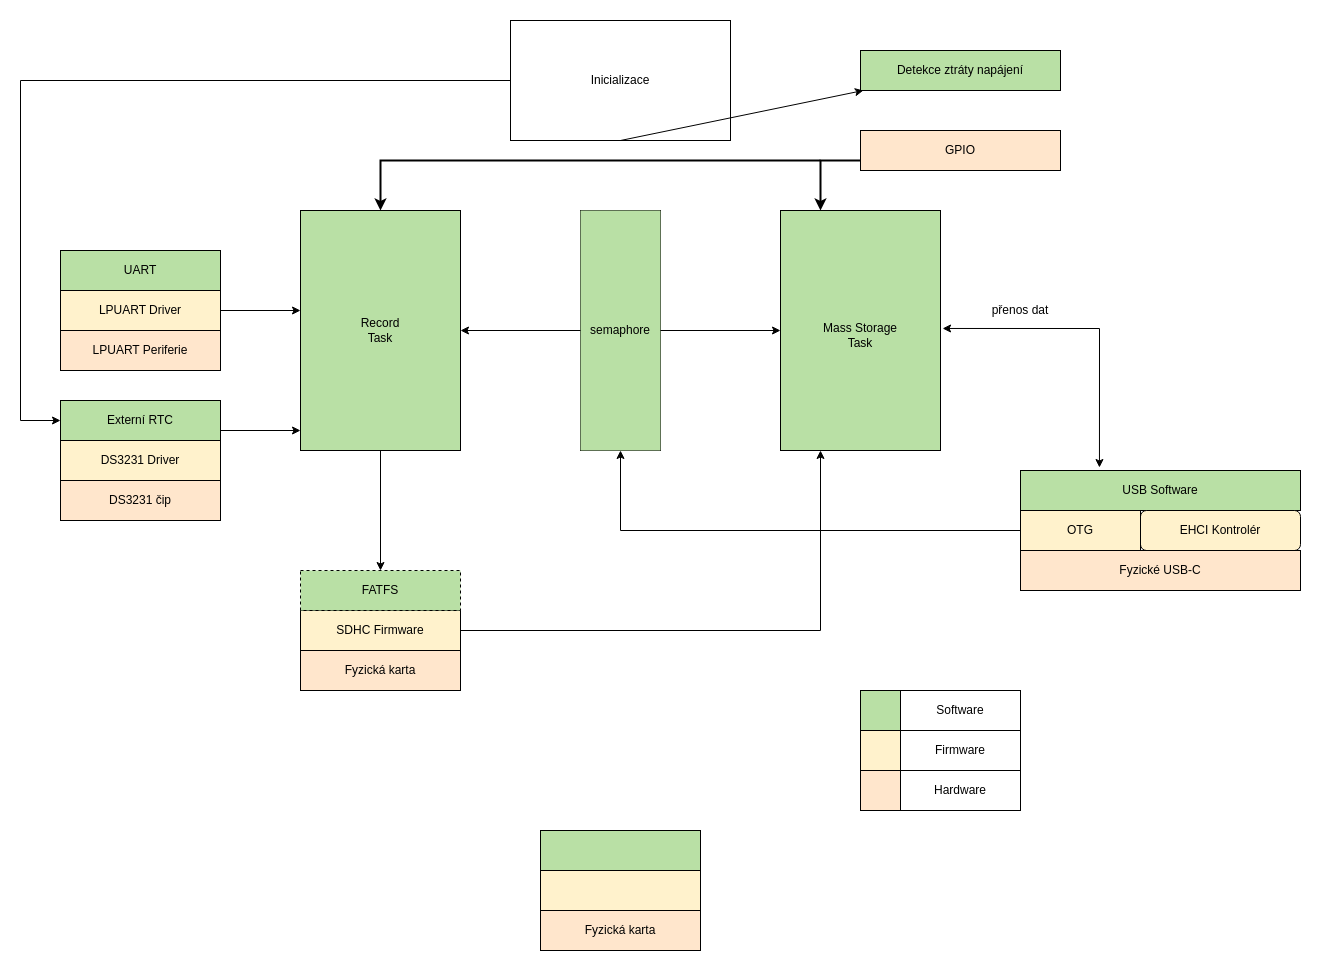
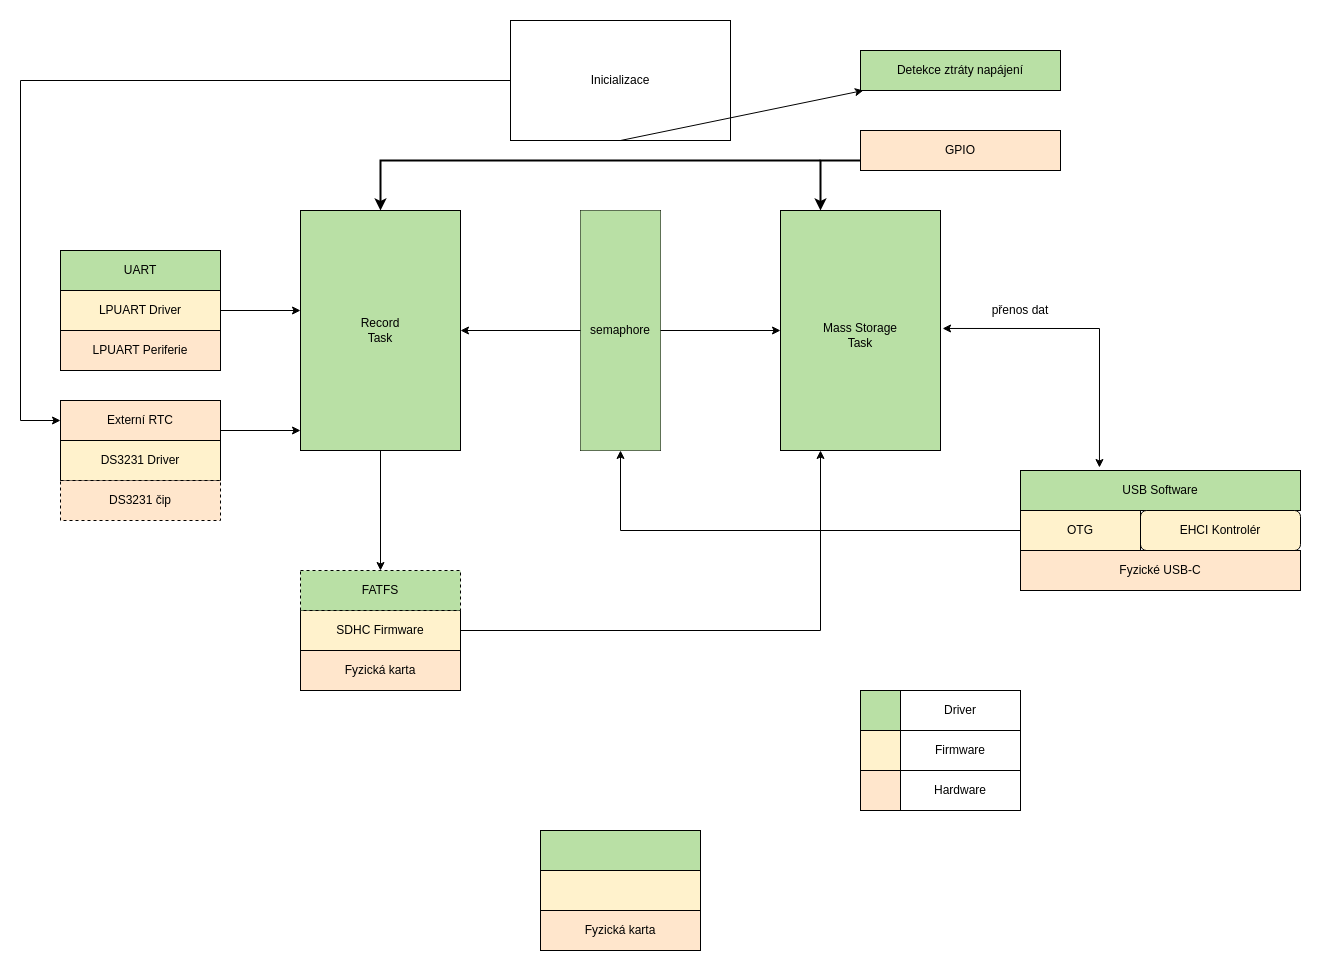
(141, 421) -> (141, 421)
(141, 501) -> (141, 501)
(961, 711) -> (961, 711)
